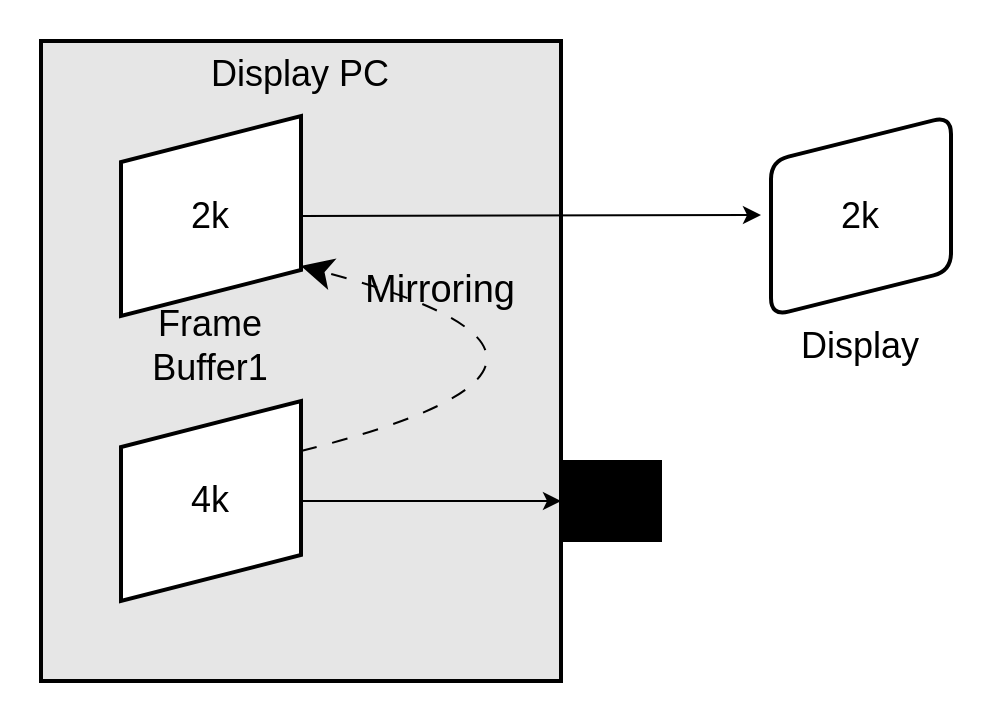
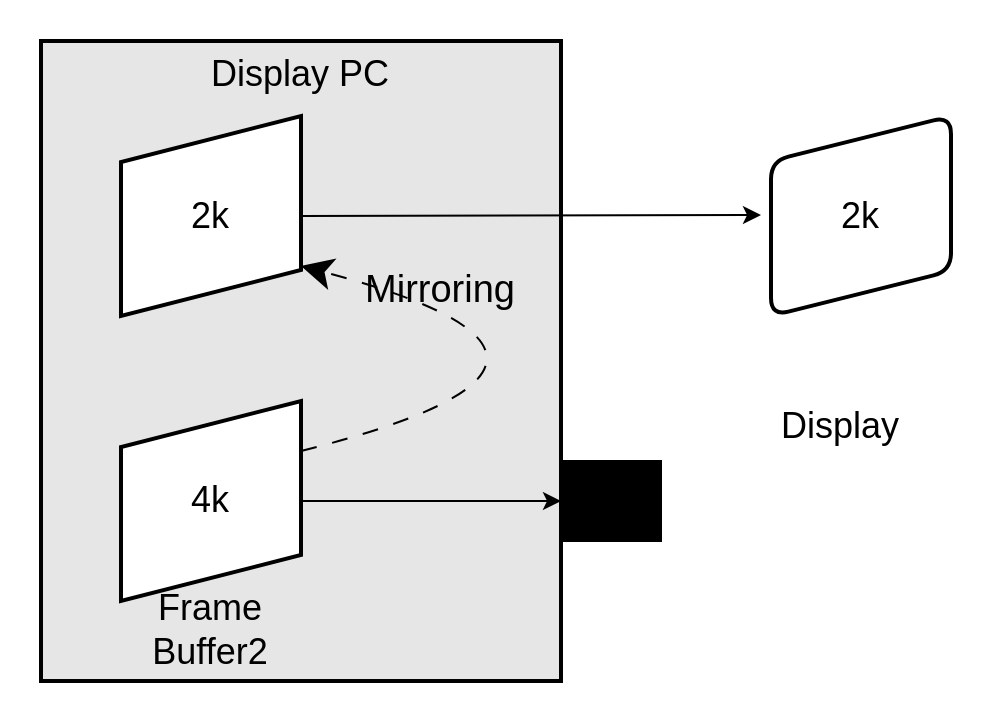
(211, 346) -> none
(861, 346) -> (841, 426)
none -> (211, 631)
